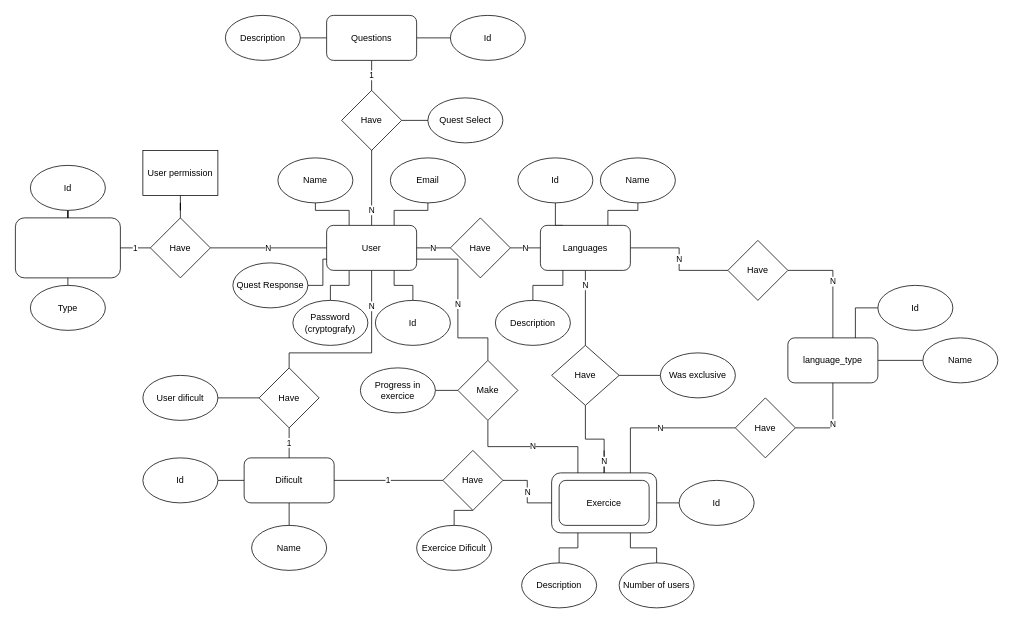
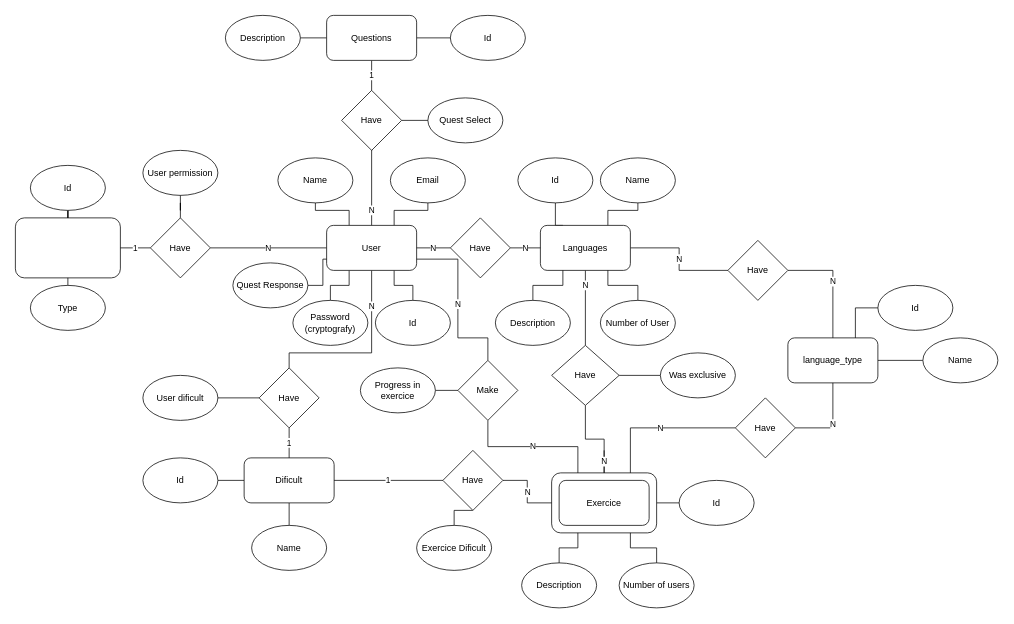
(180, 173) -> (180, 173)
none -> (623, 285)
none -> (638, 323)
